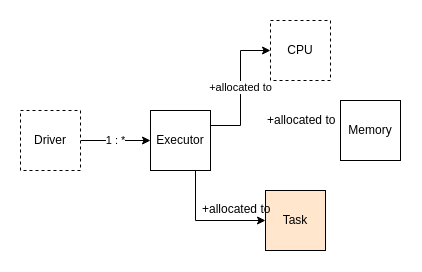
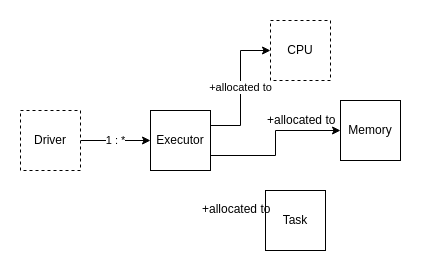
none -> (276, 147)
(202, 221) -> none
(296, 221) -> (296, 221)
